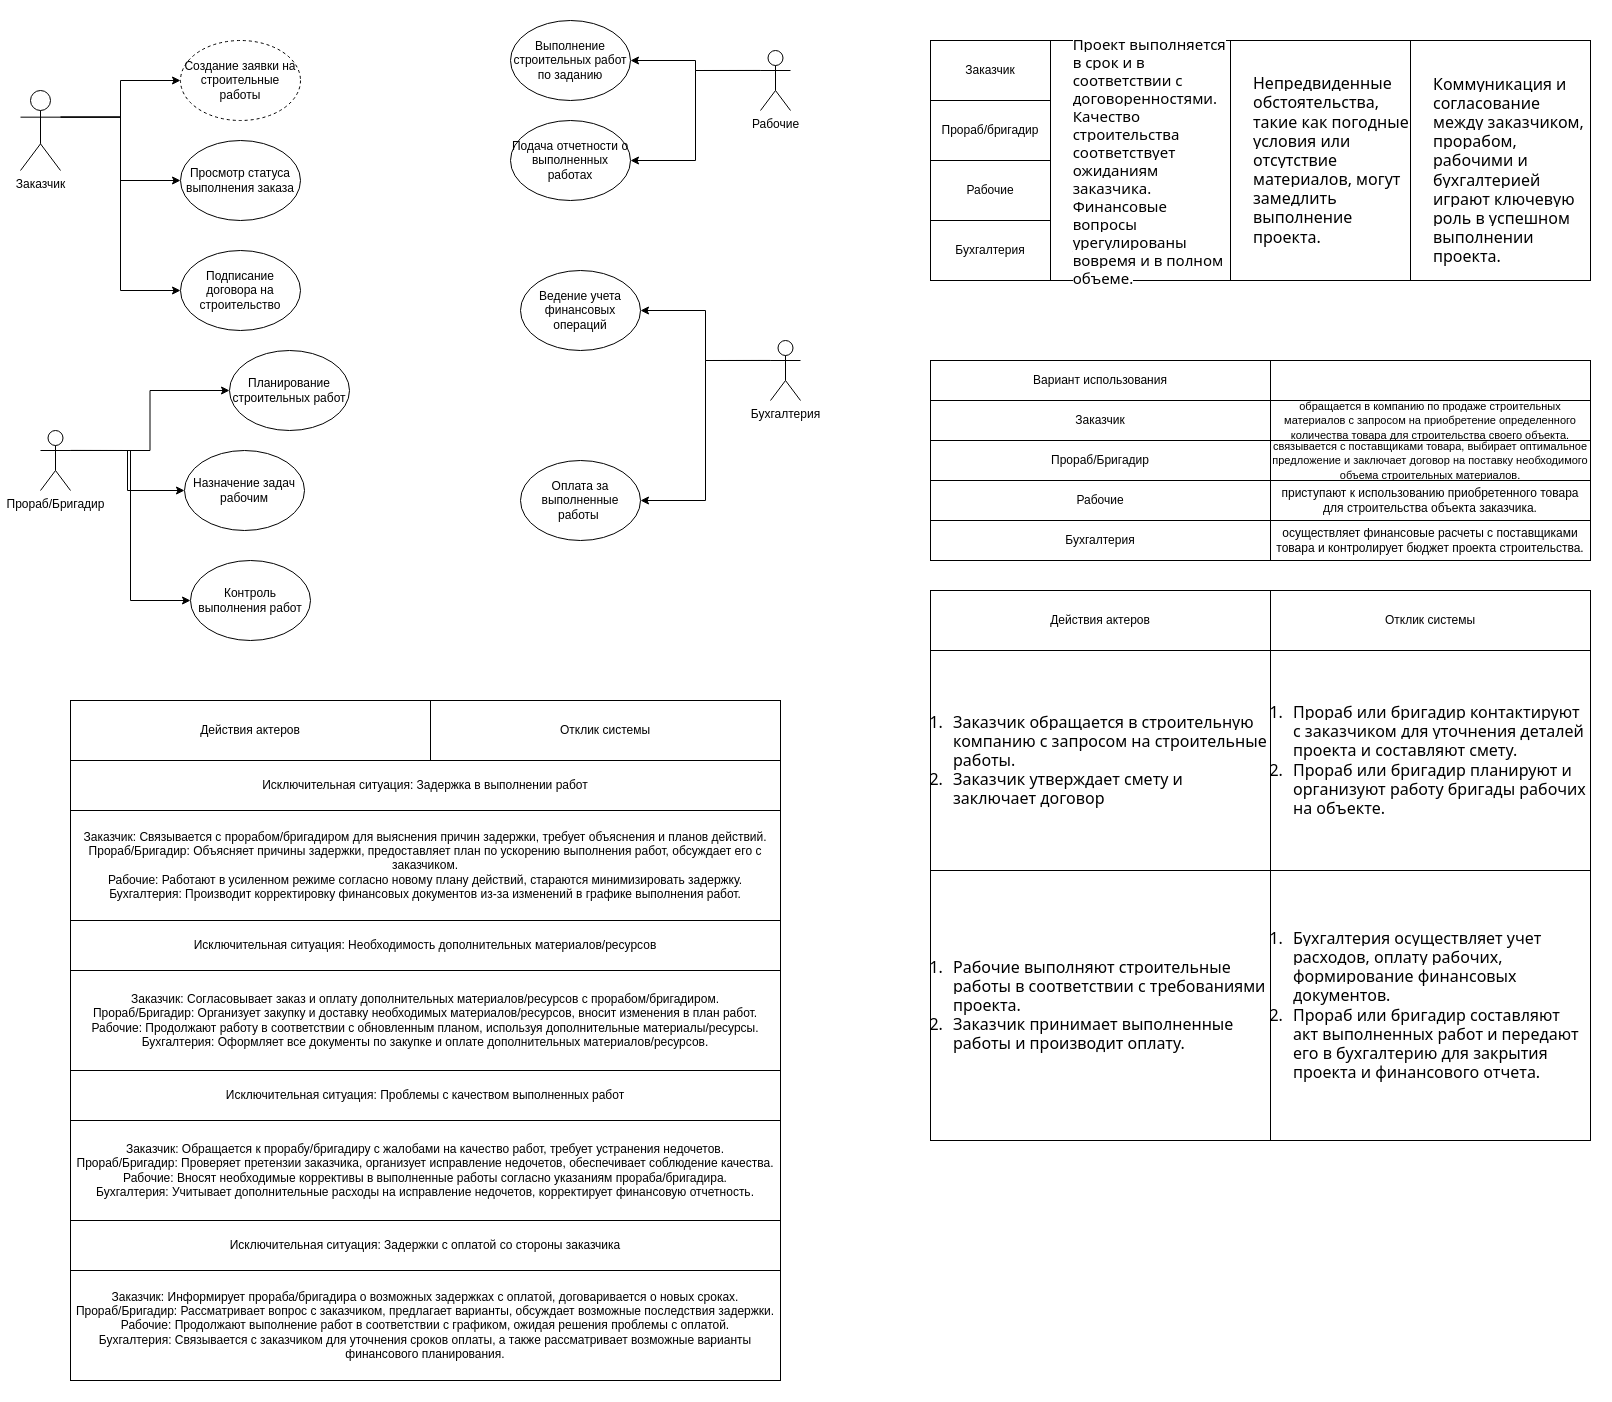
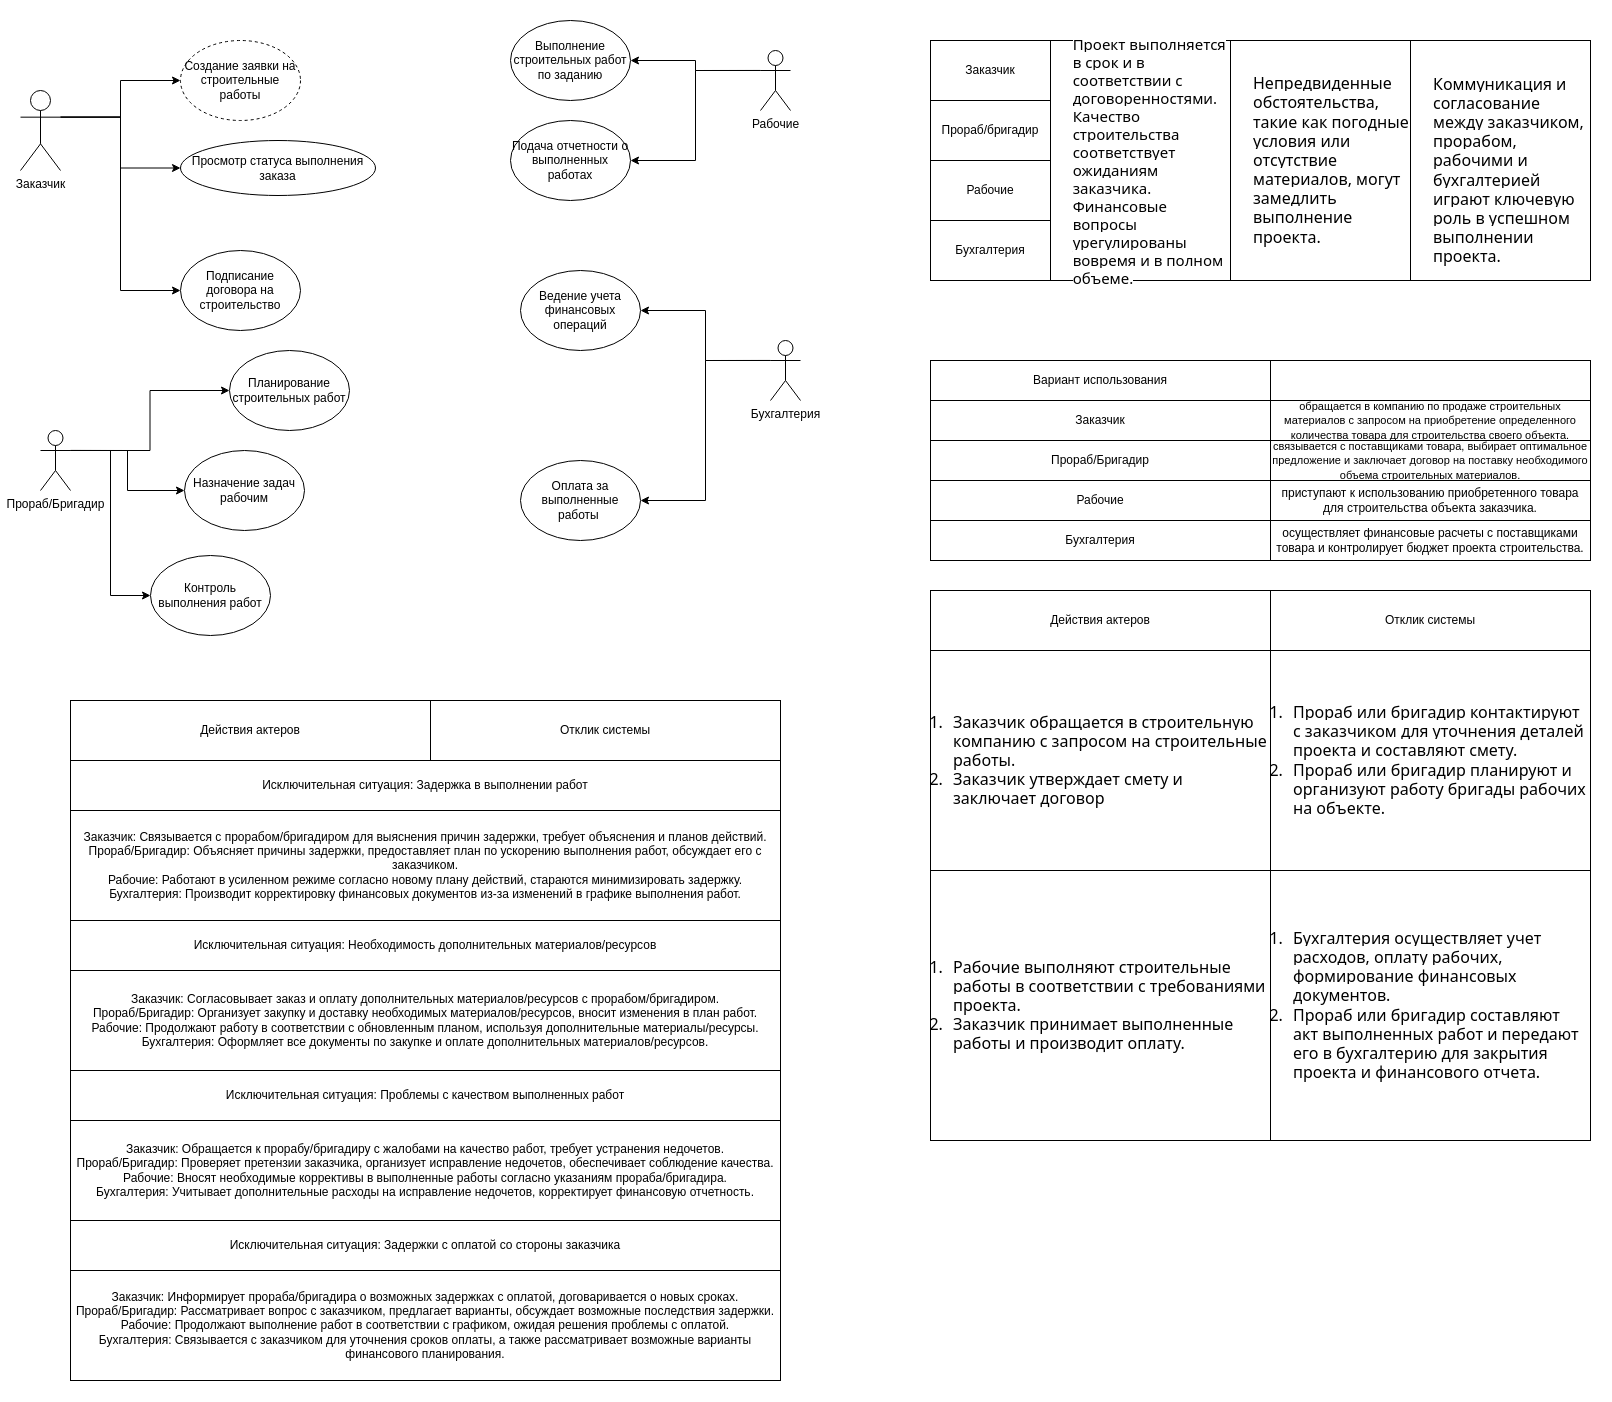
(241, 181) -> (278, 168)
(251, 601) -> (211, 596)
